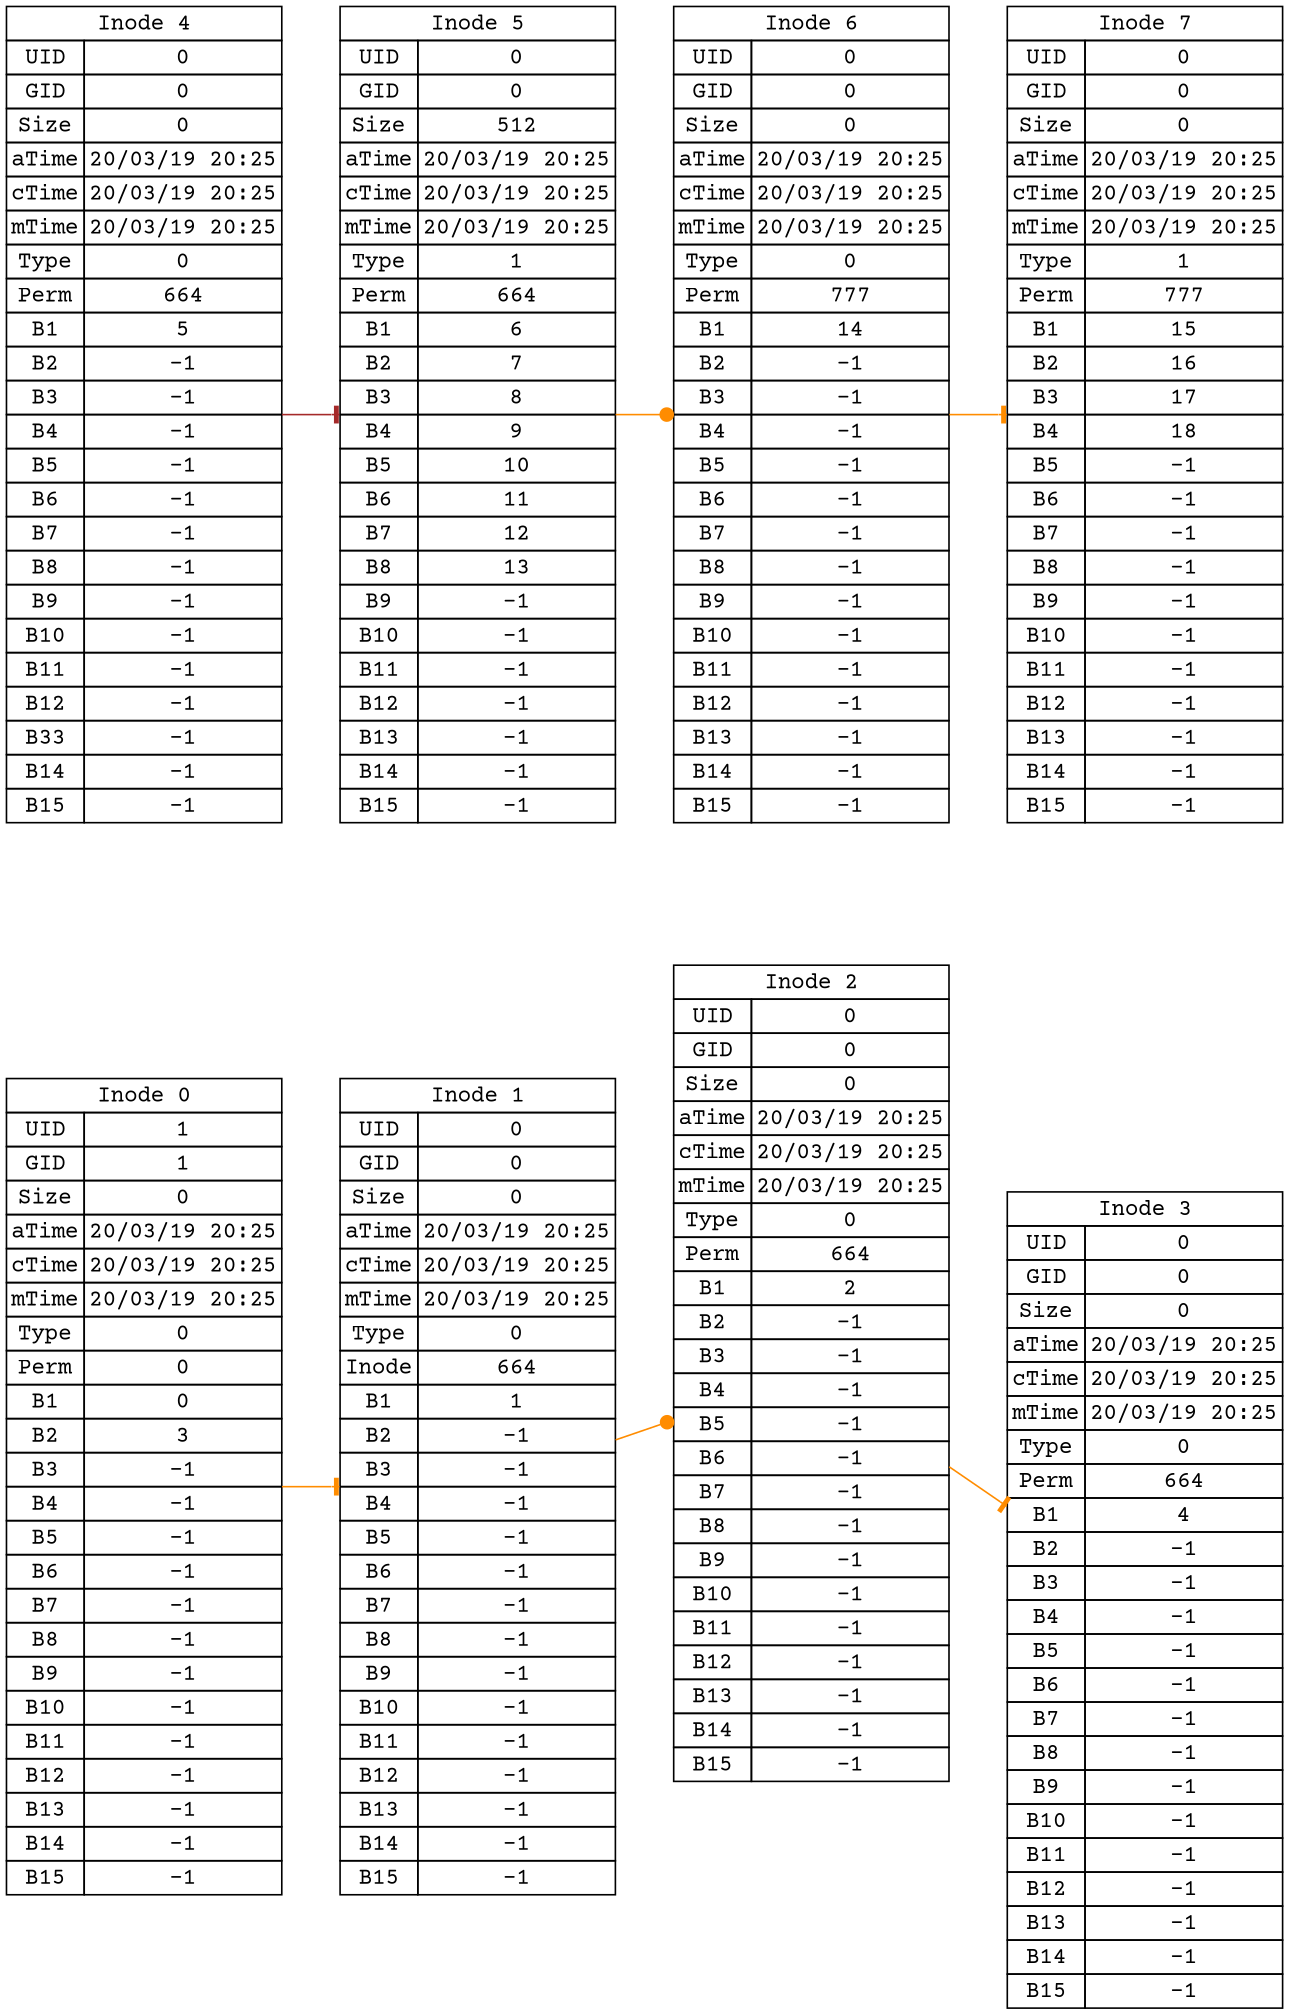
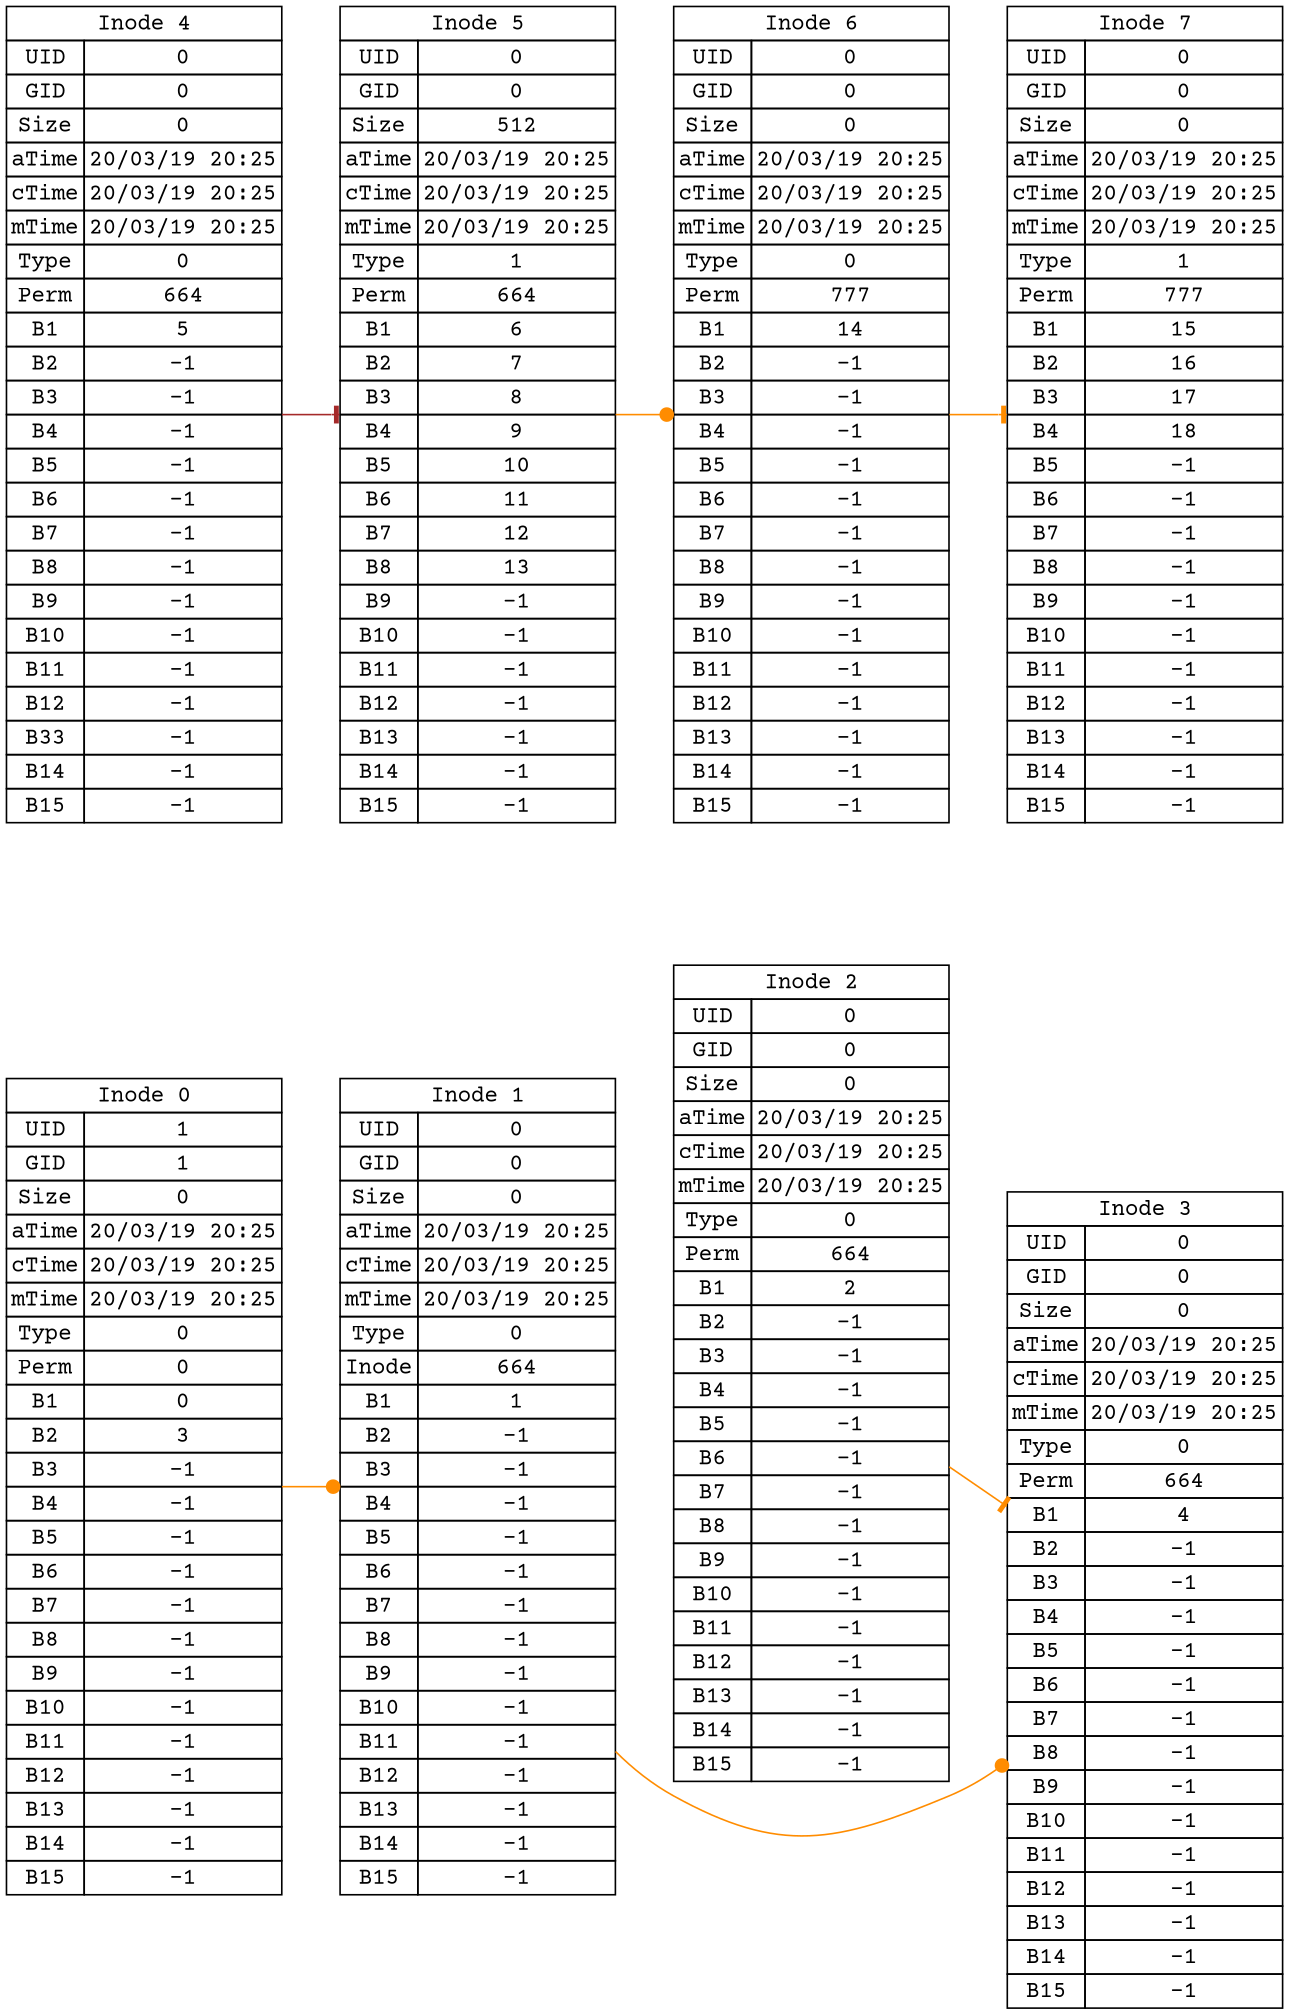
(638, 1432) -> (801, 1835)
(307, 1487) -> (307, 1487)
